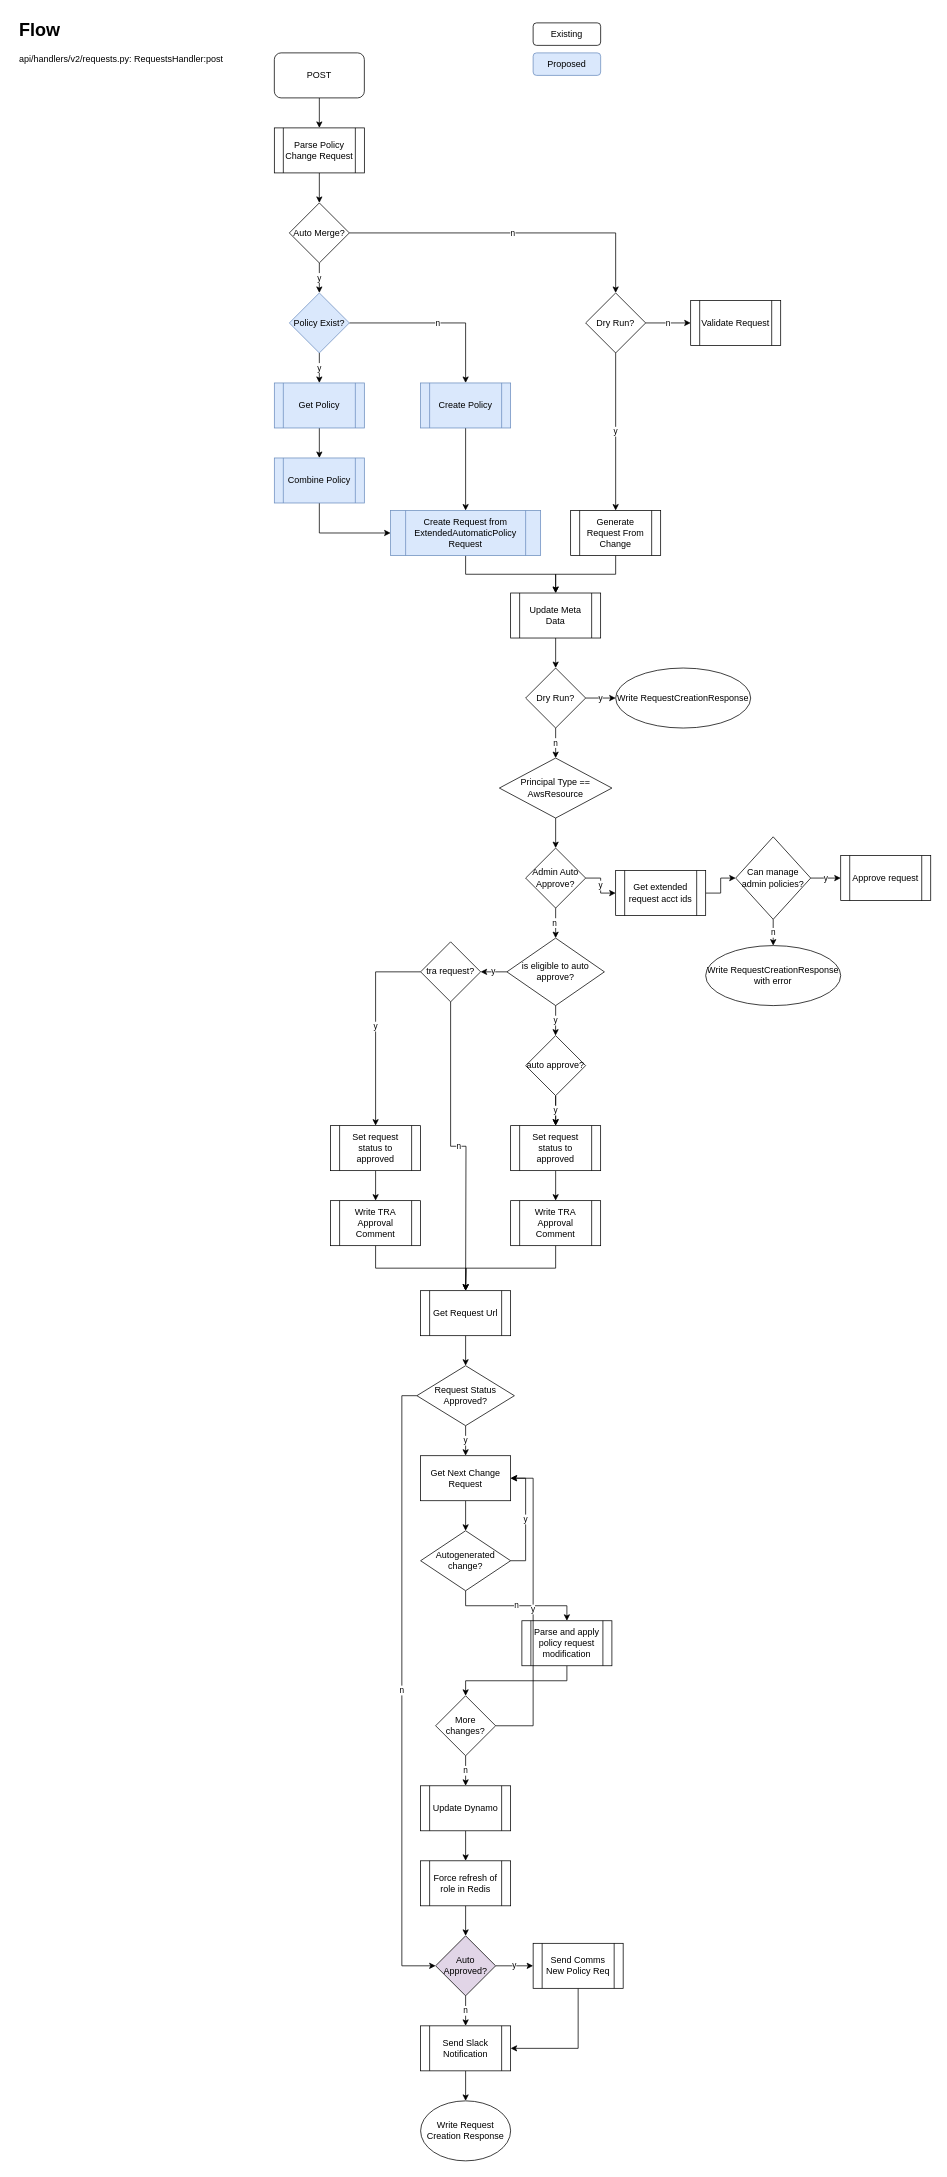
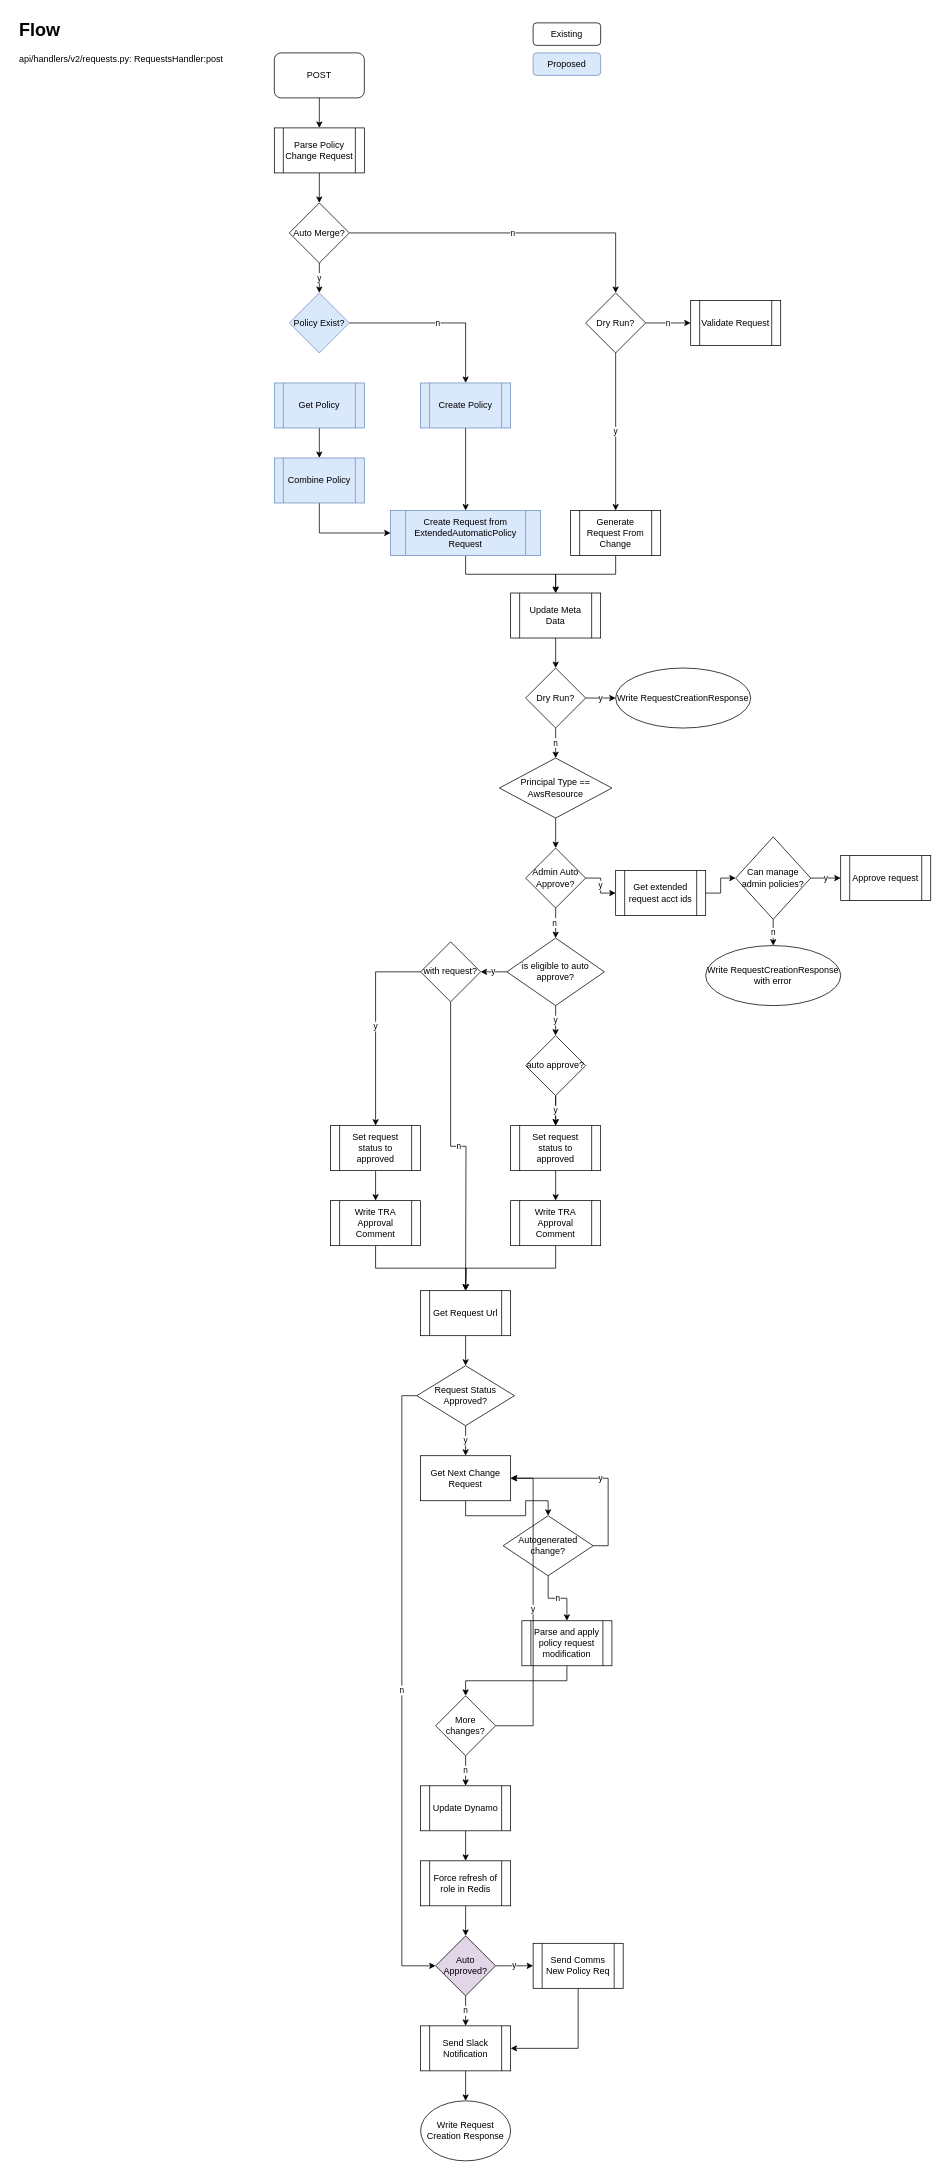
(319, 365) -> none
(450, 972) -> (450, 972)
(465, 1560) -> (548, 1545)
